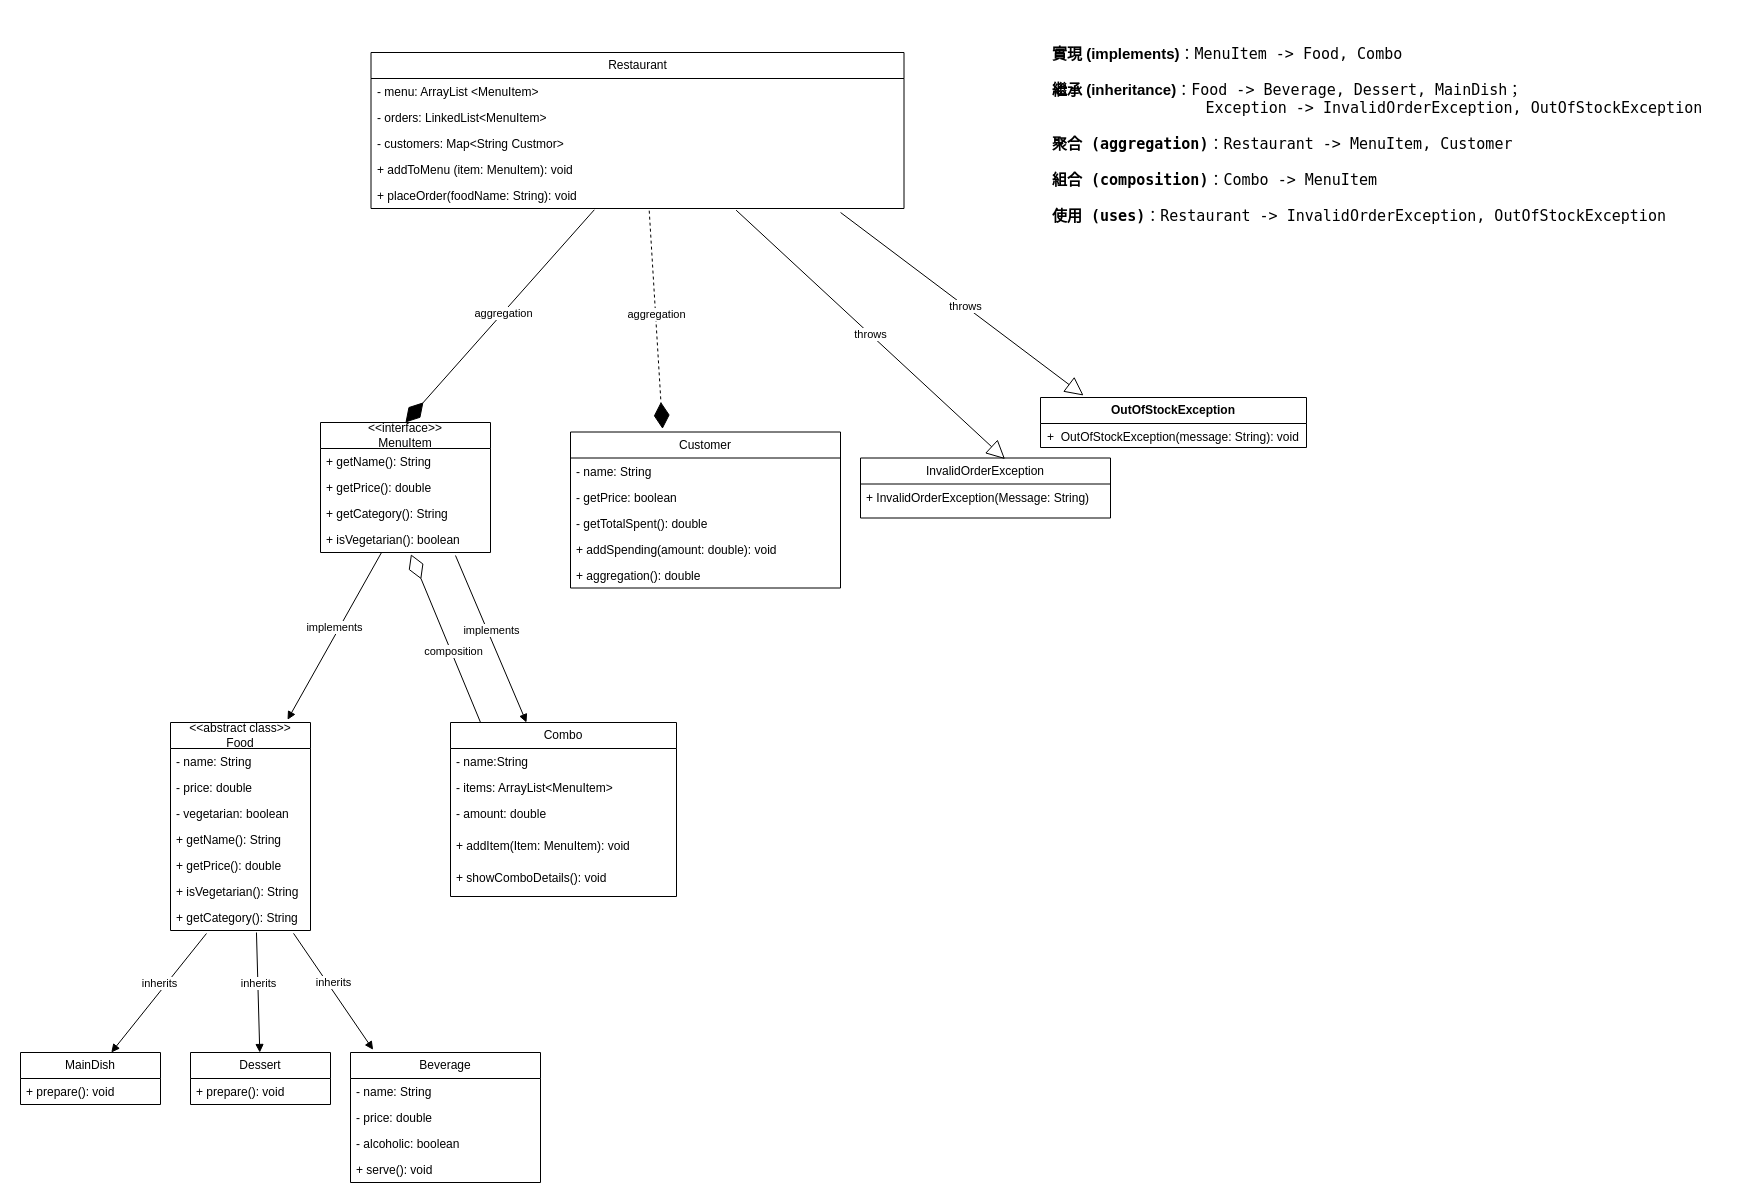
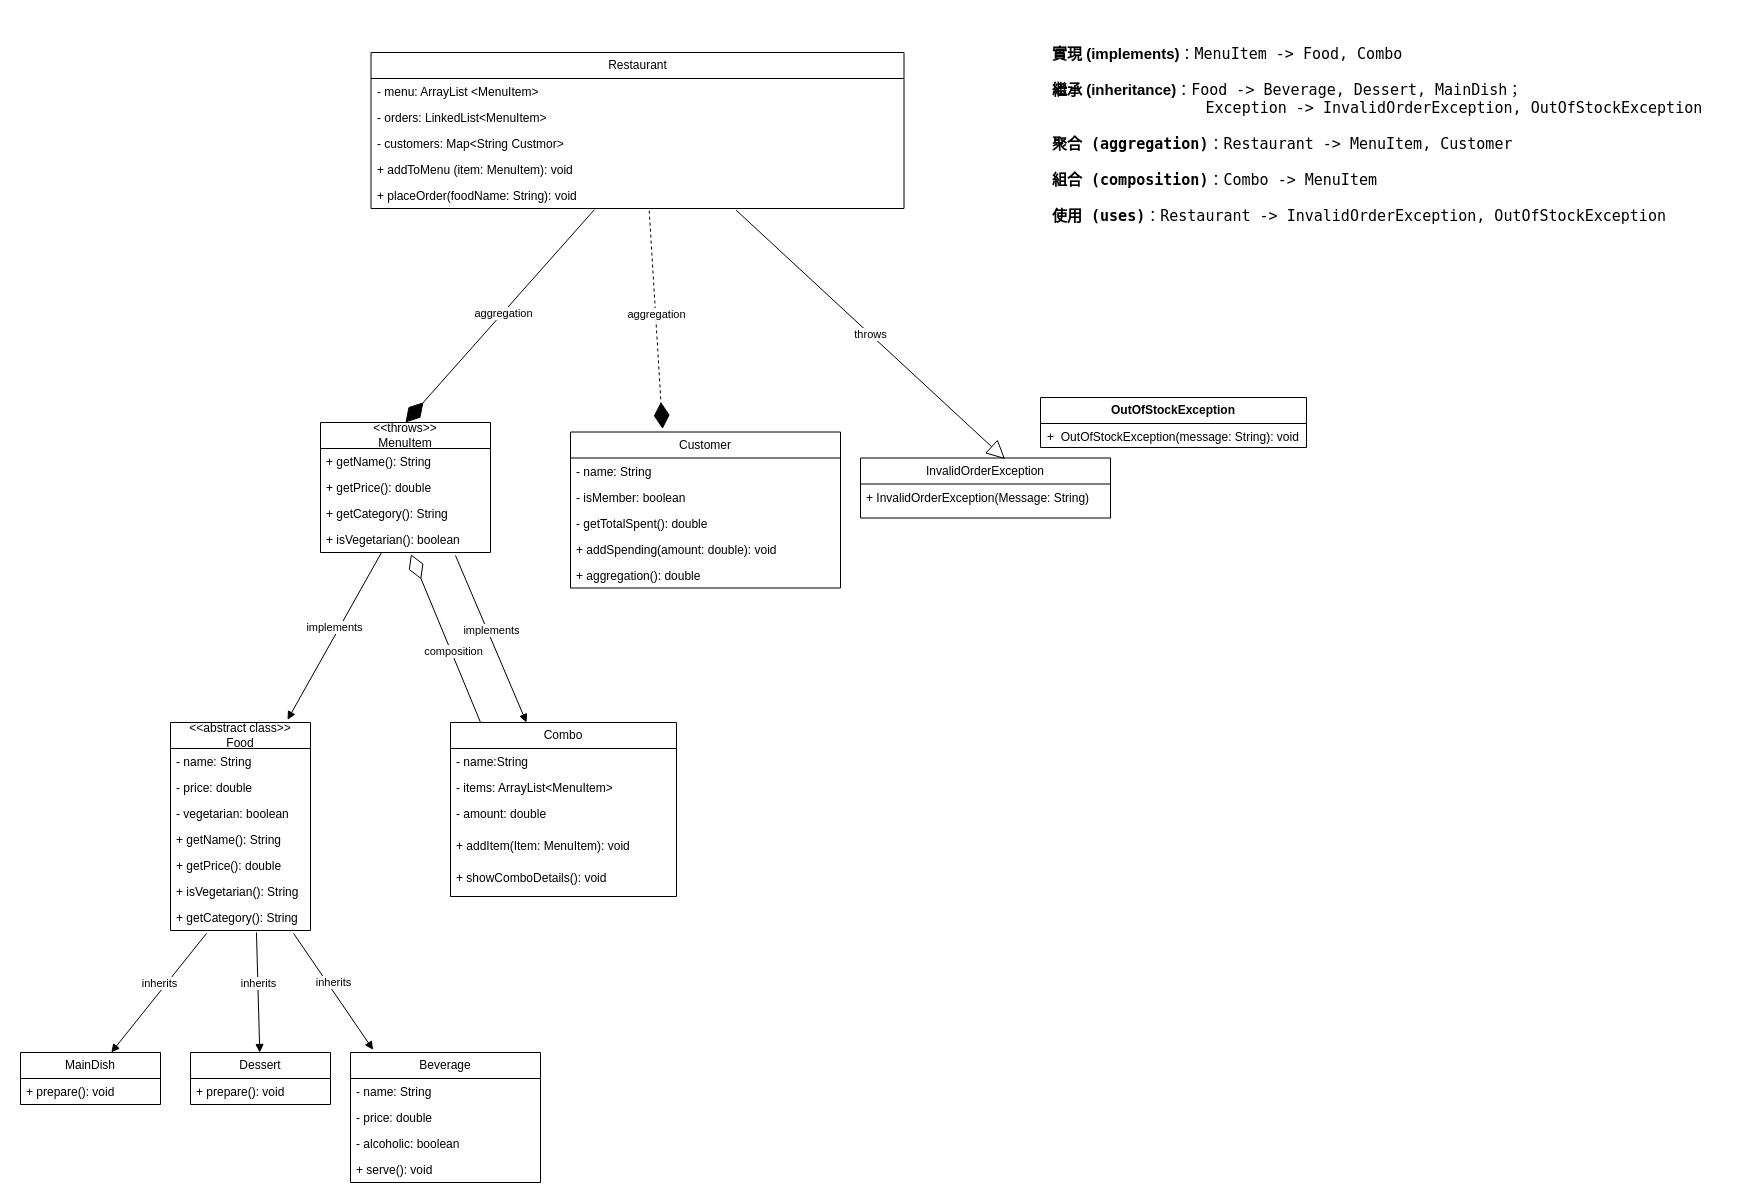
(955, 299) -> none
(406, 436) -> (406, 436)
(633, 499) -> (633, 499)
